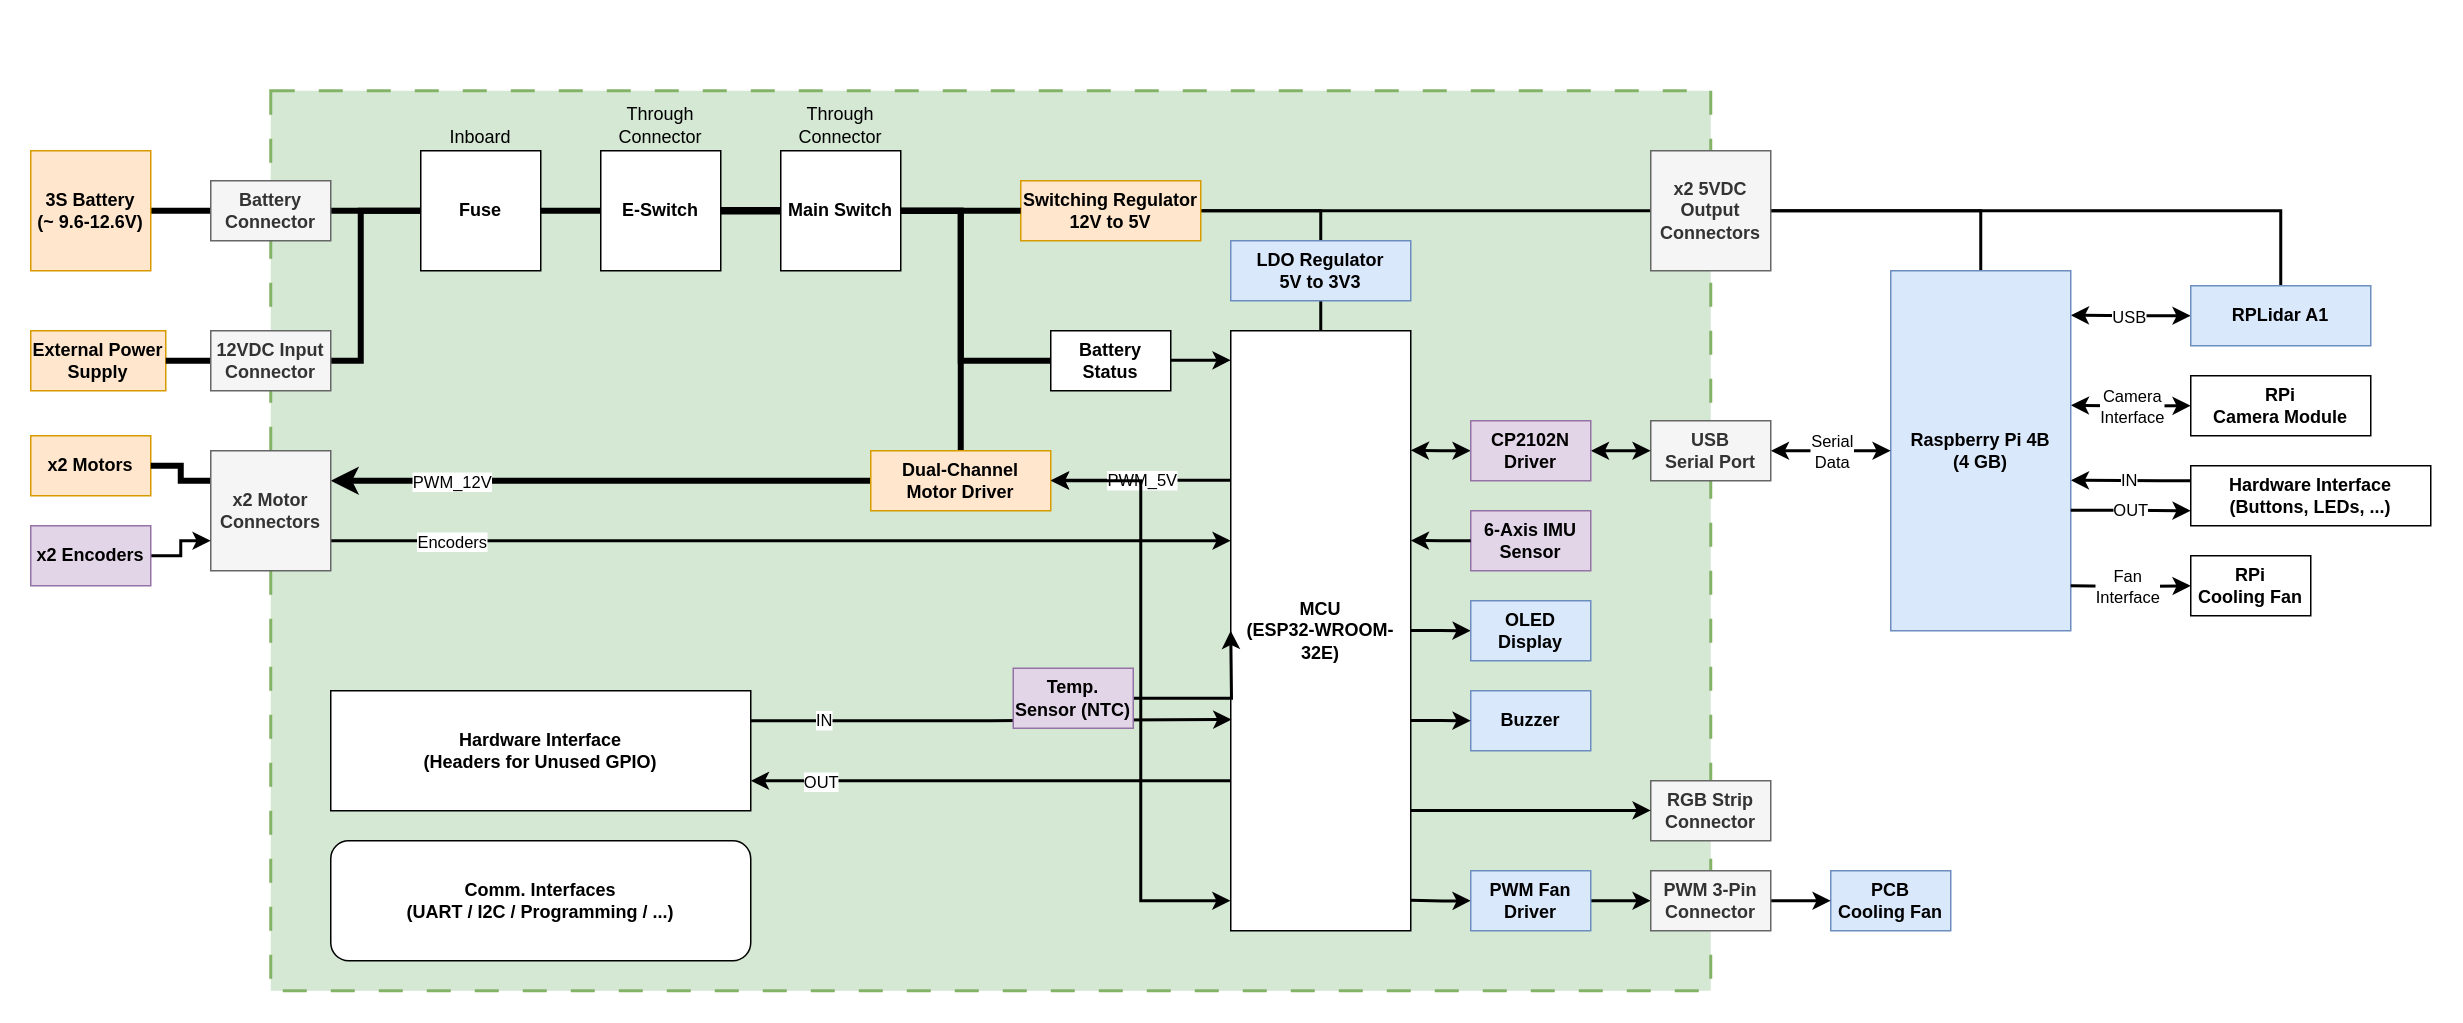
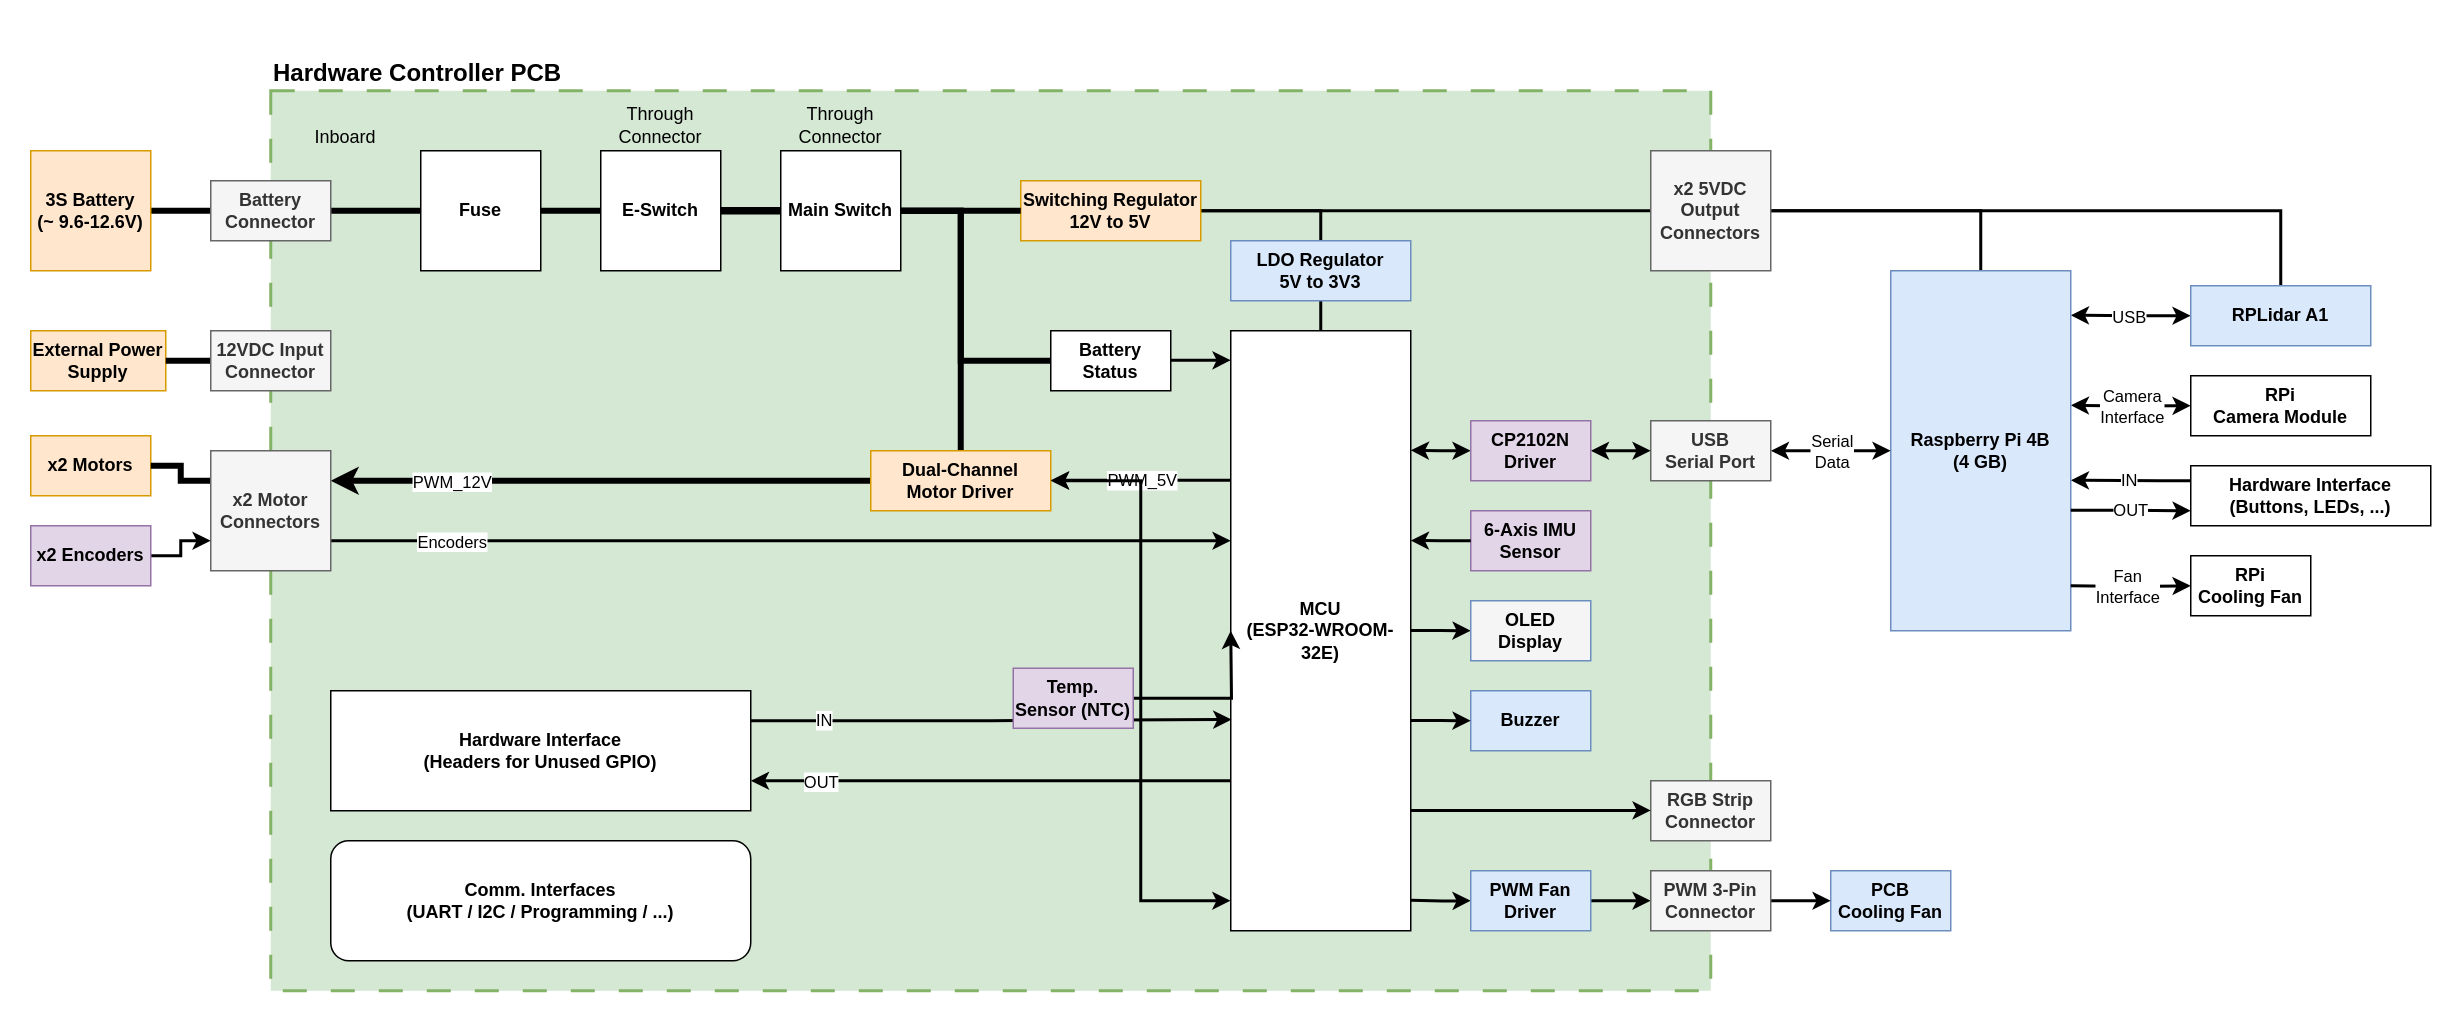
none -> (421, 61)
(481, 128) -> (346, 128)
(361, 302) -> none
(1531, 631) -> (1531, 631)
